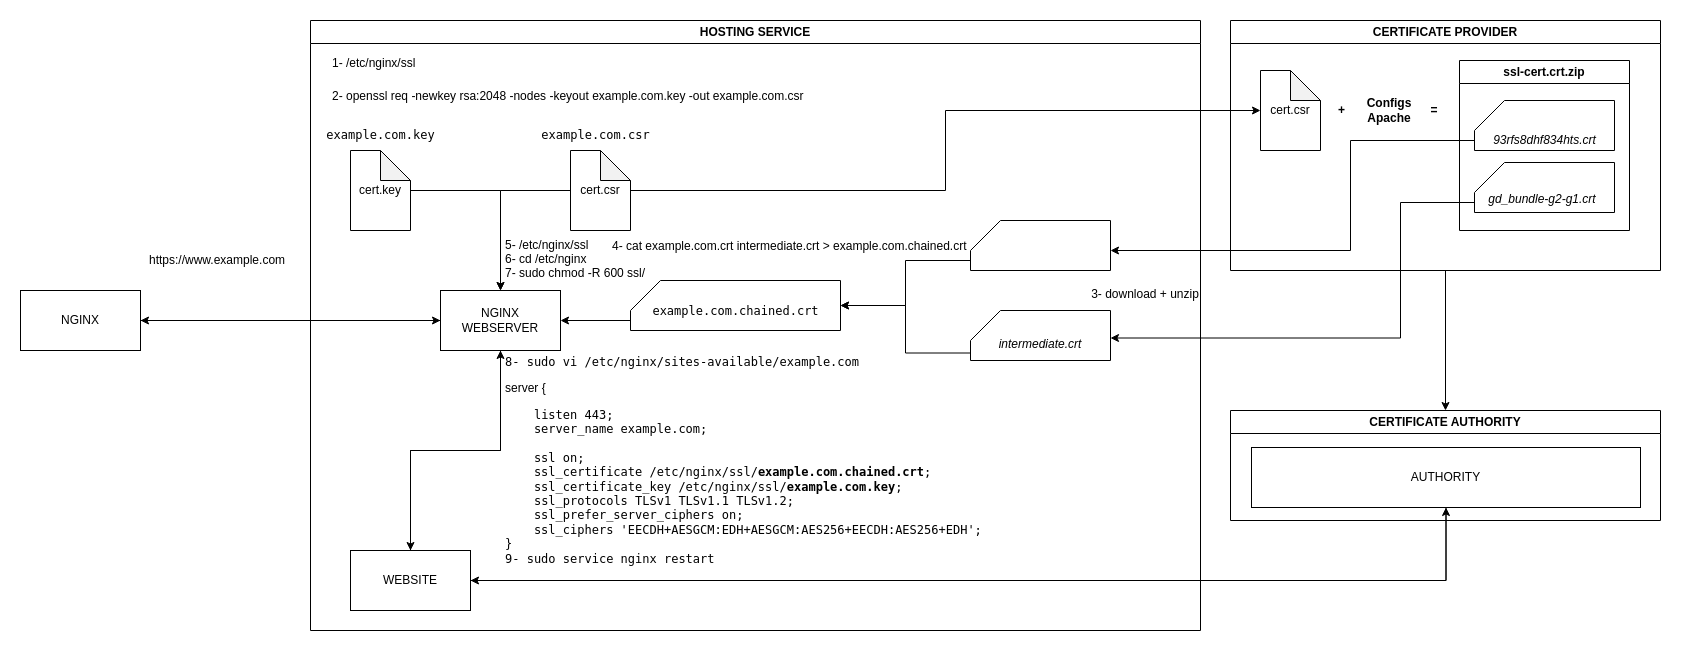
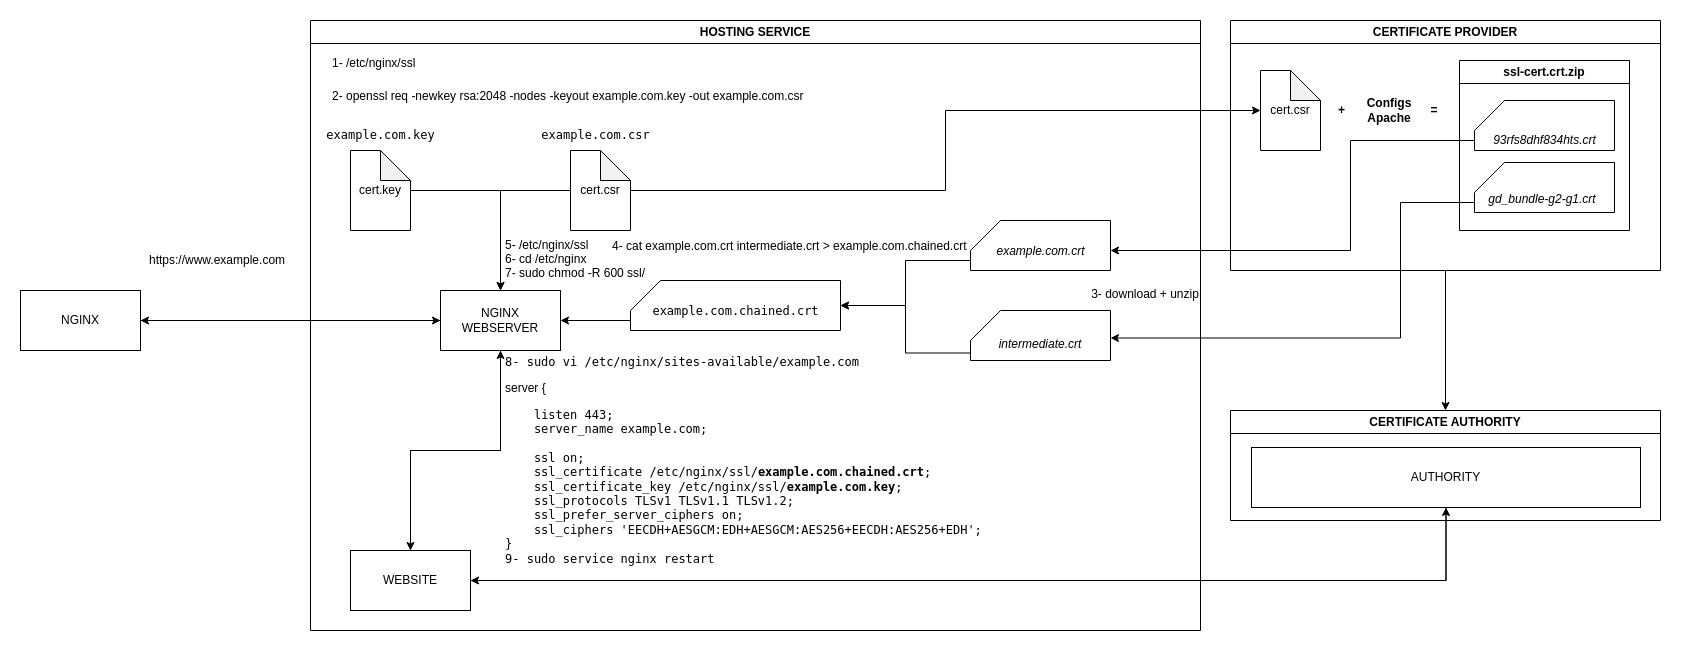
none -> (1041, 252)
